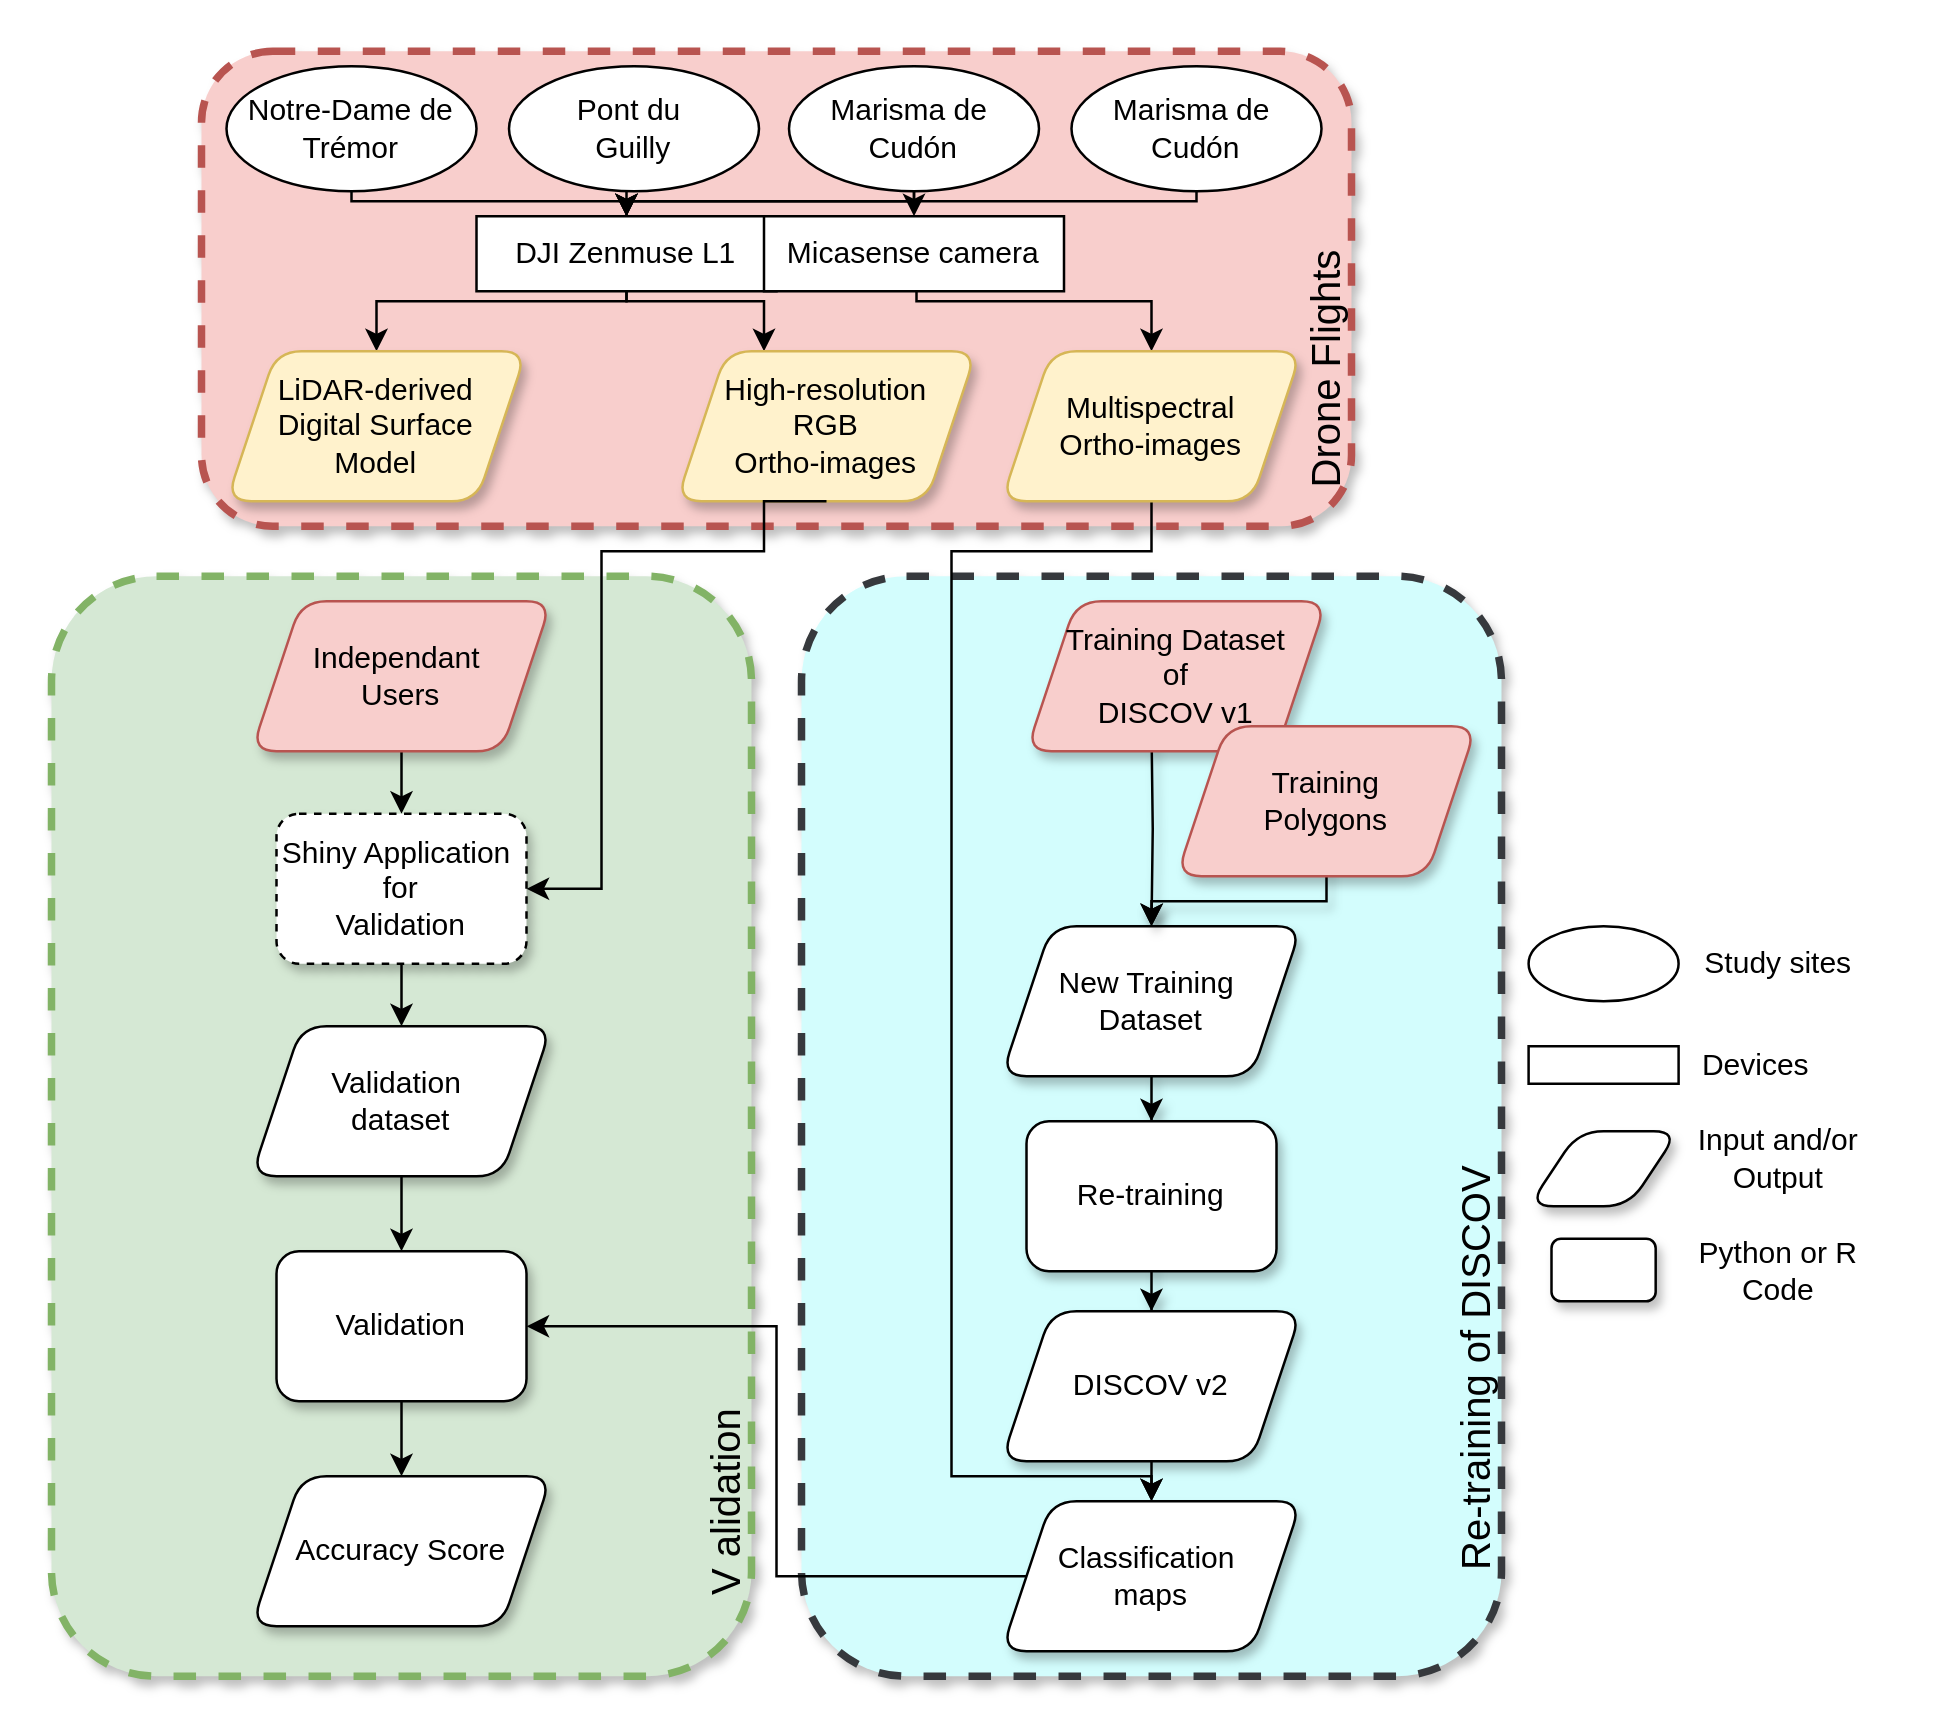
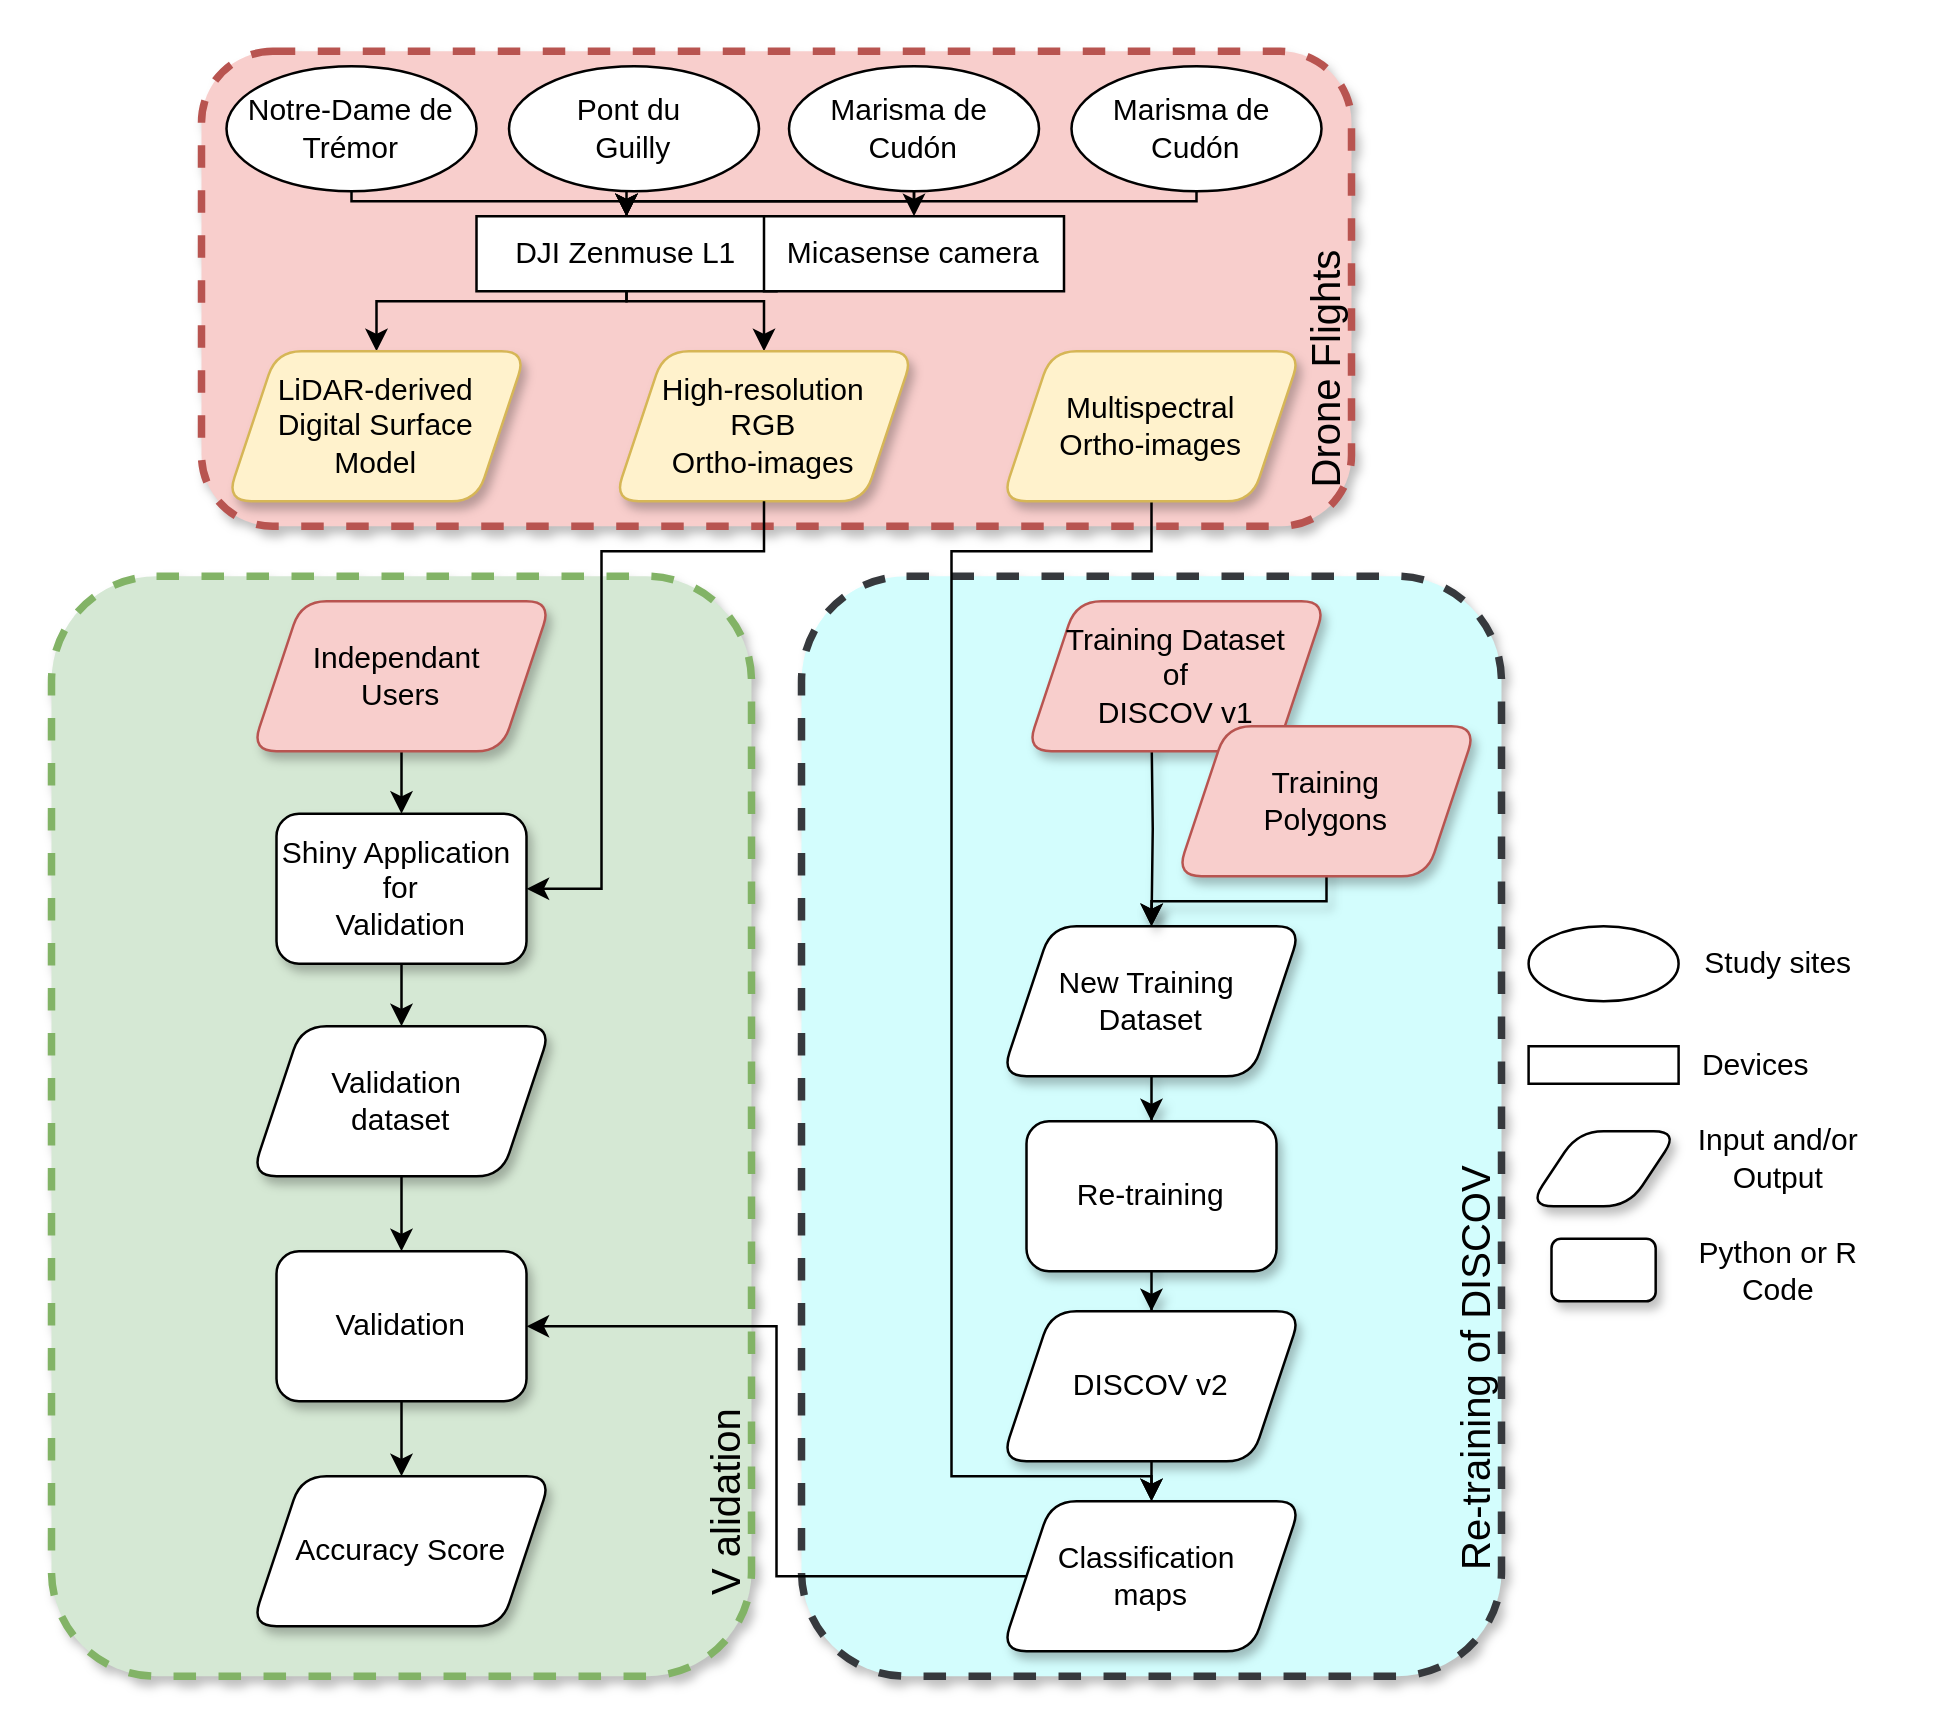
(1045, 301) -> none
(826, 426) -> (764, 426)
(401, 889) -> (401, 889)
